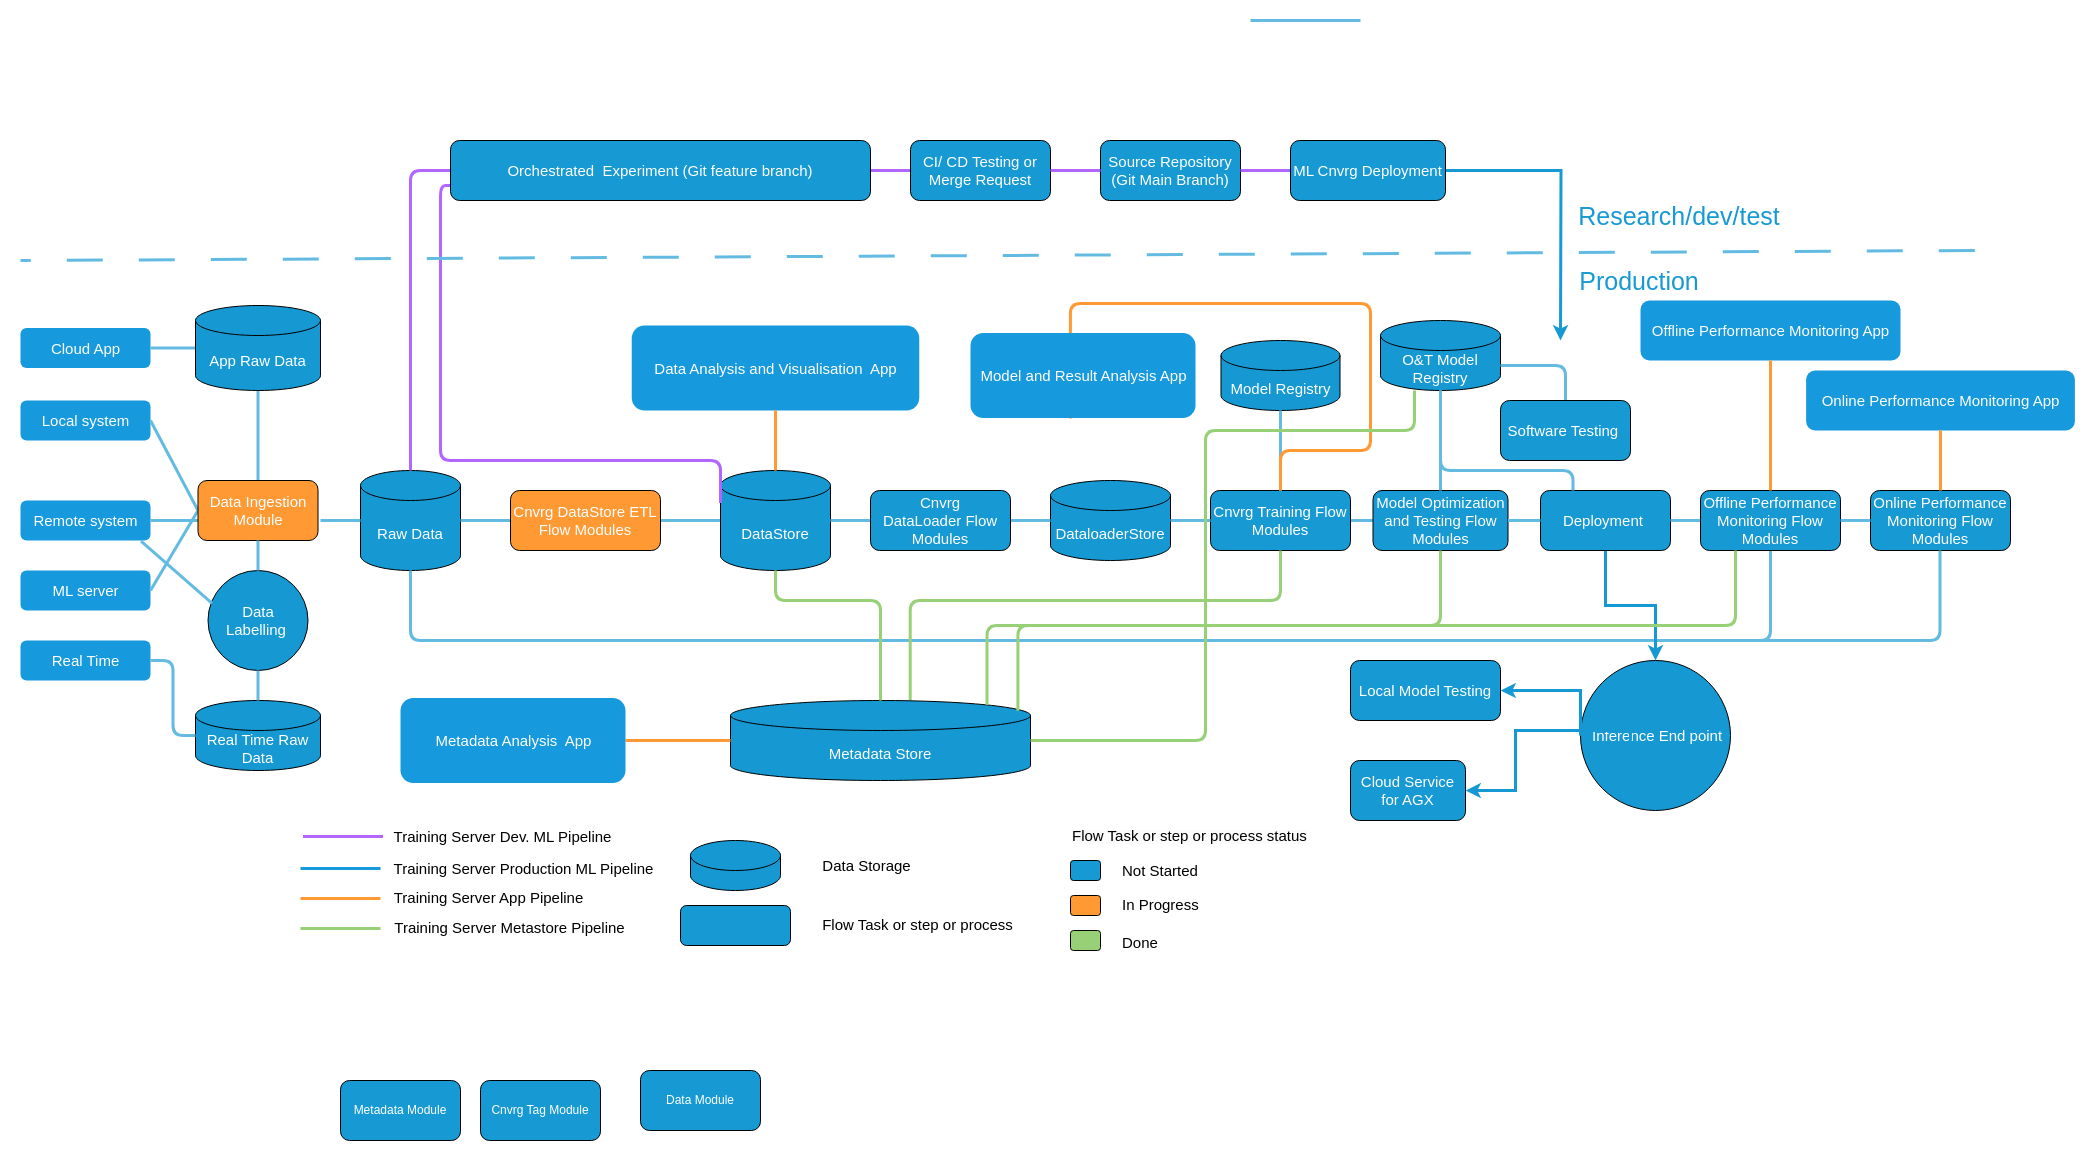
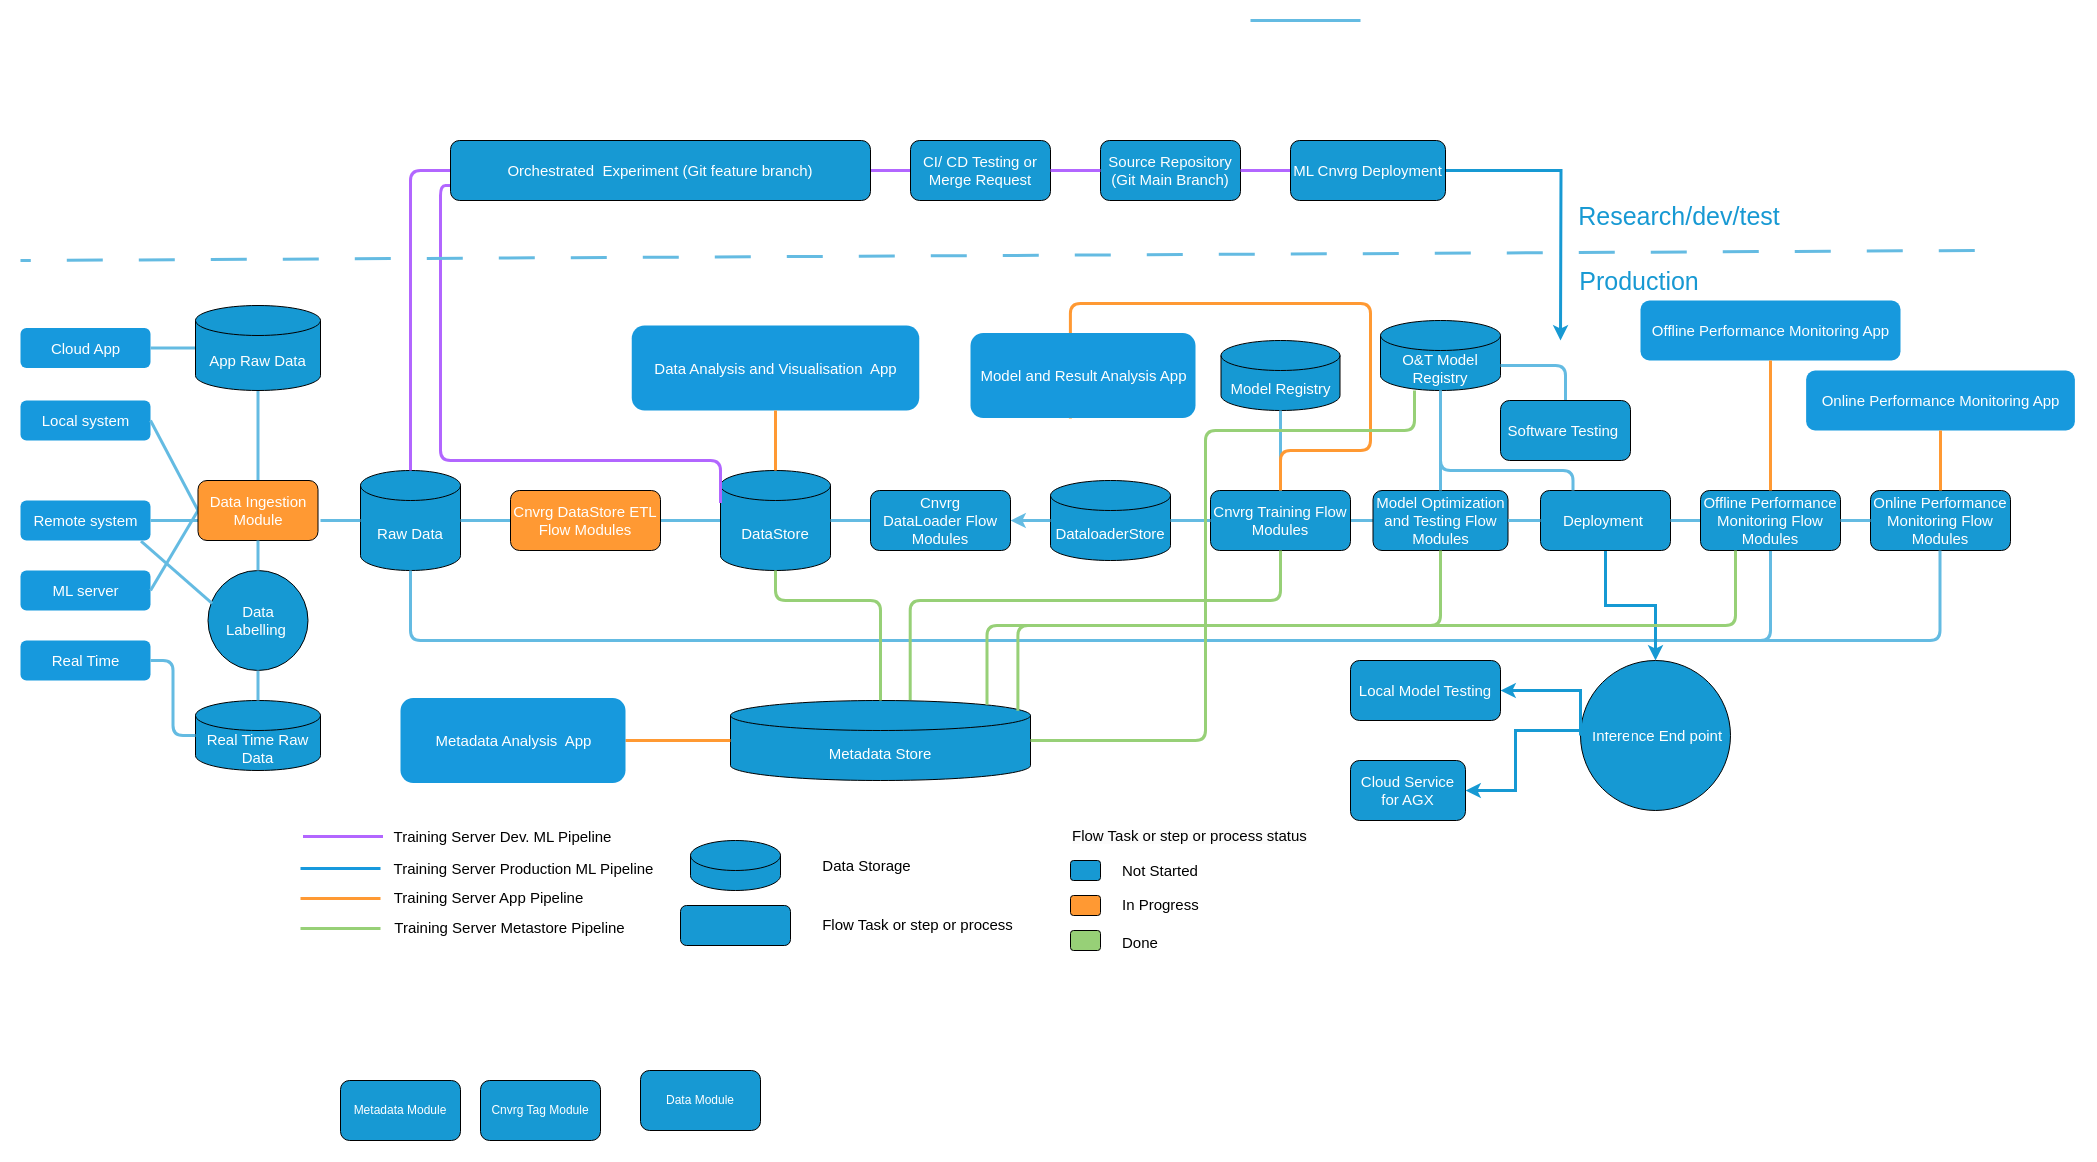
(1018, 521) -> (1023, 521)
